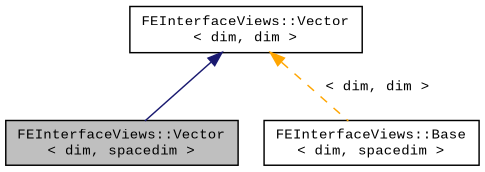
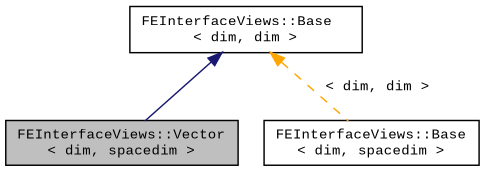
(246, 30) -> (246, 30)
